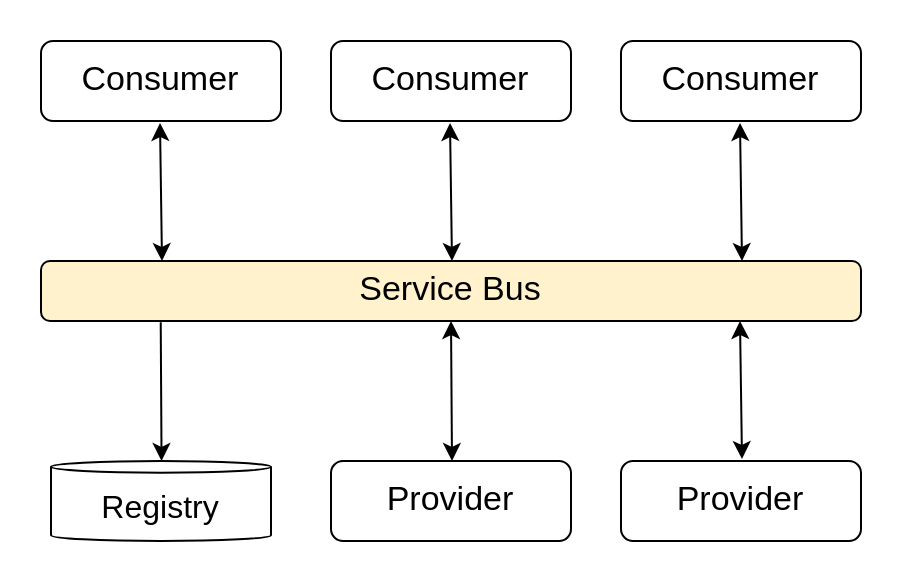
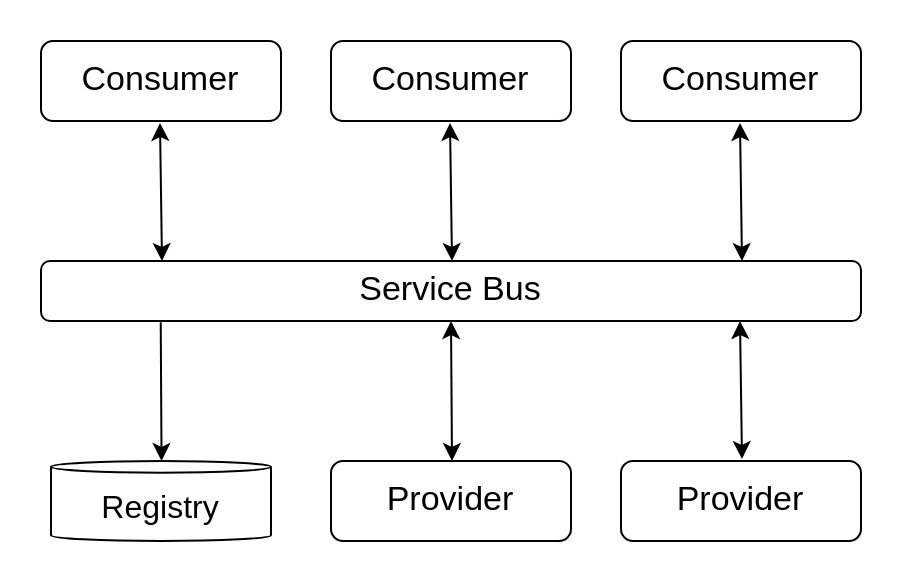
(451, 291) -> (451, 291)
